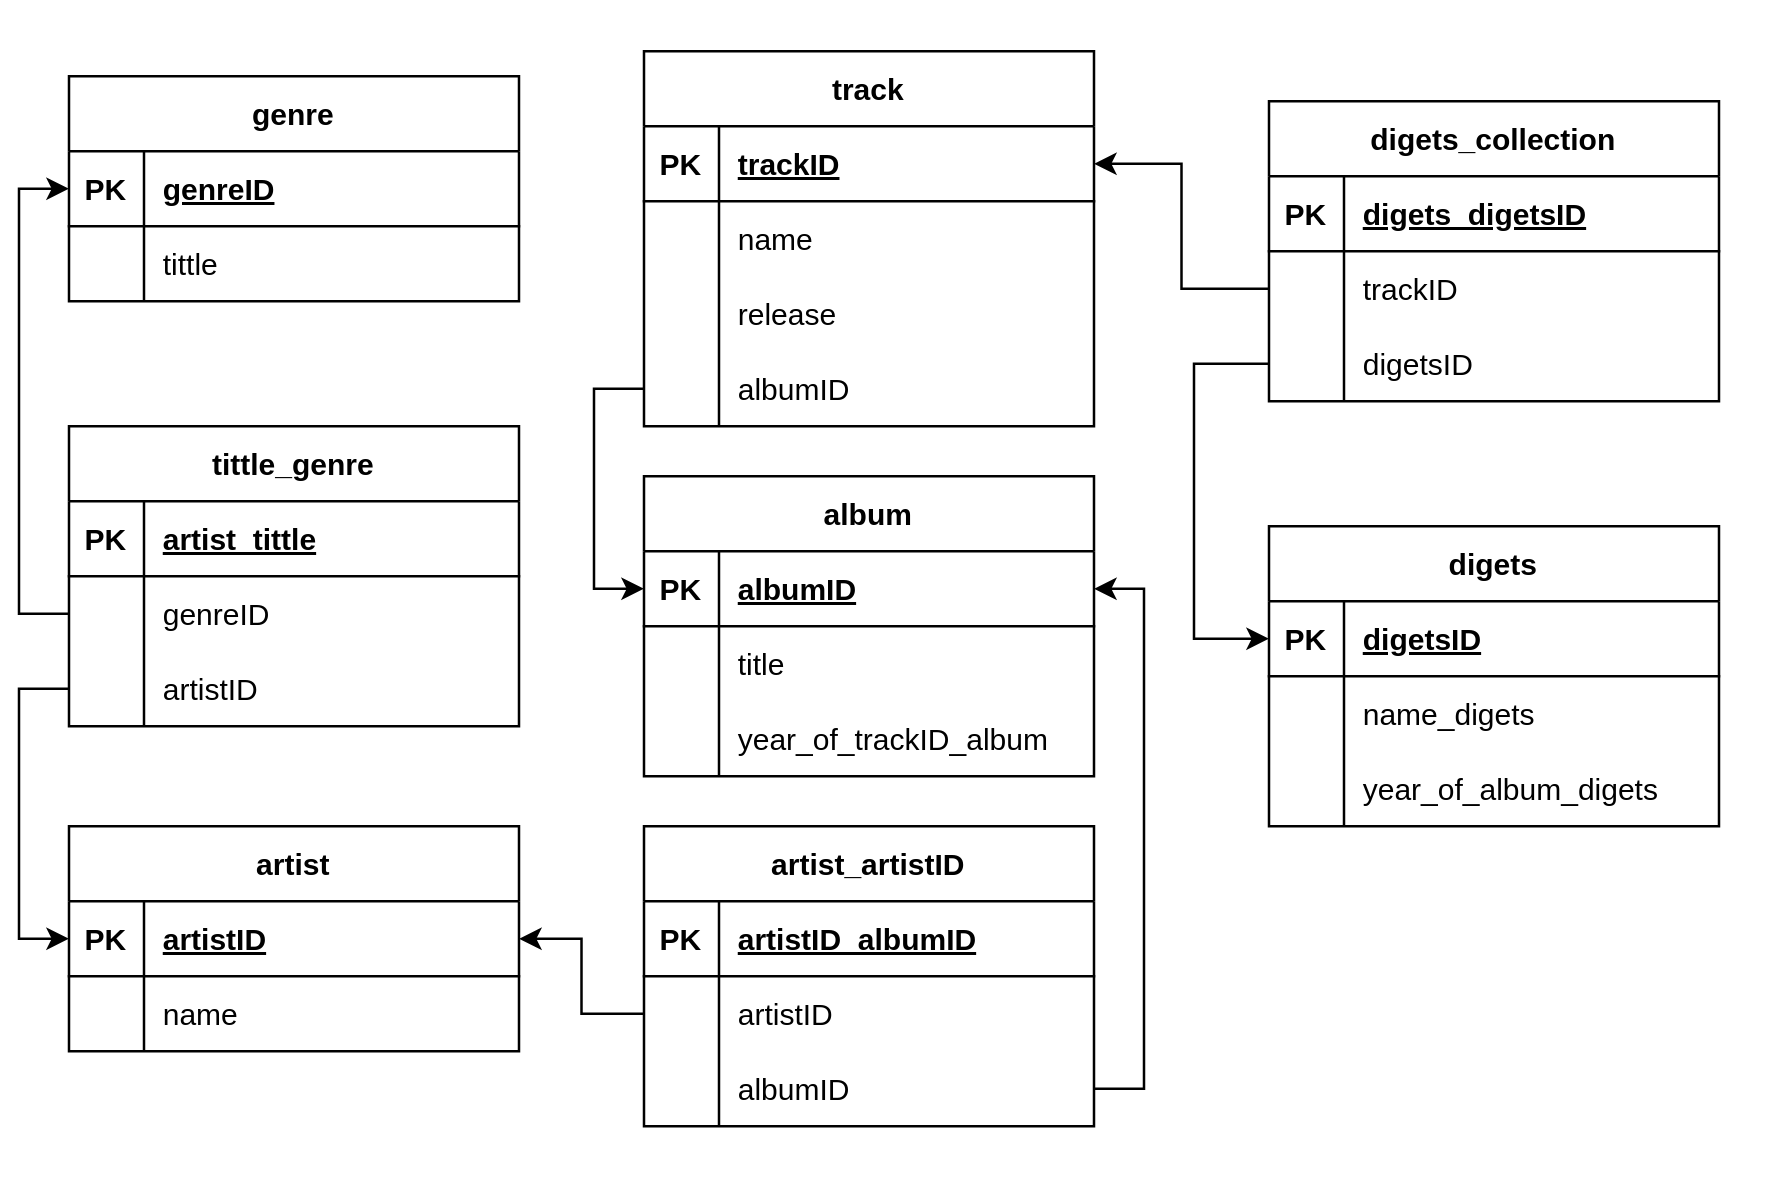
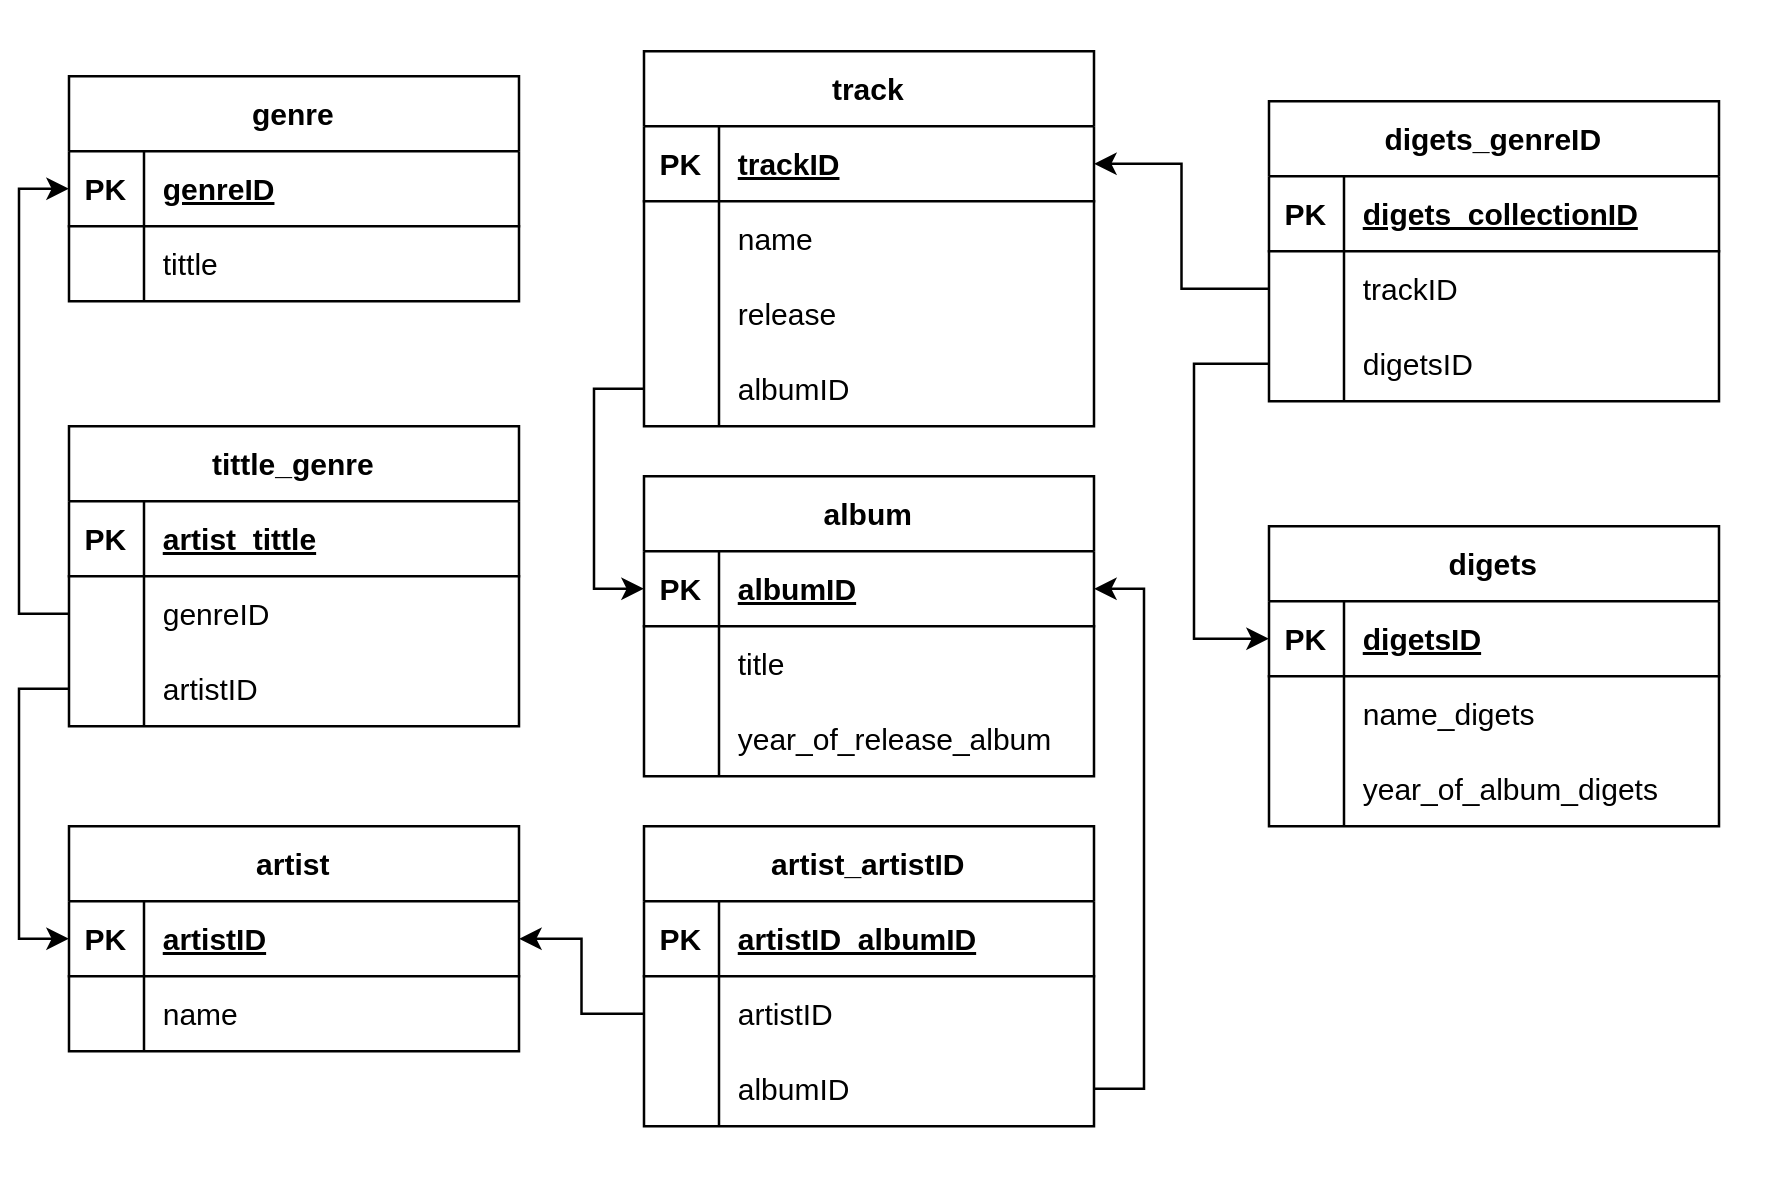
(1493, 140) -> (1493, 140)
(1481, 215) -> (1507, 215)
(910, 740) -> (906, 740)
